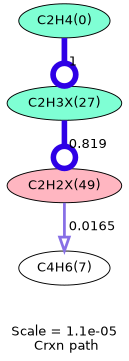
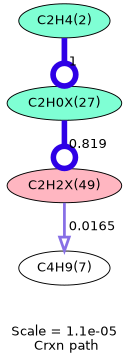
(64, 21) -> (64, 21)
(64, 103) -> (64, 103)
(64, 268) -> (64, 268)
